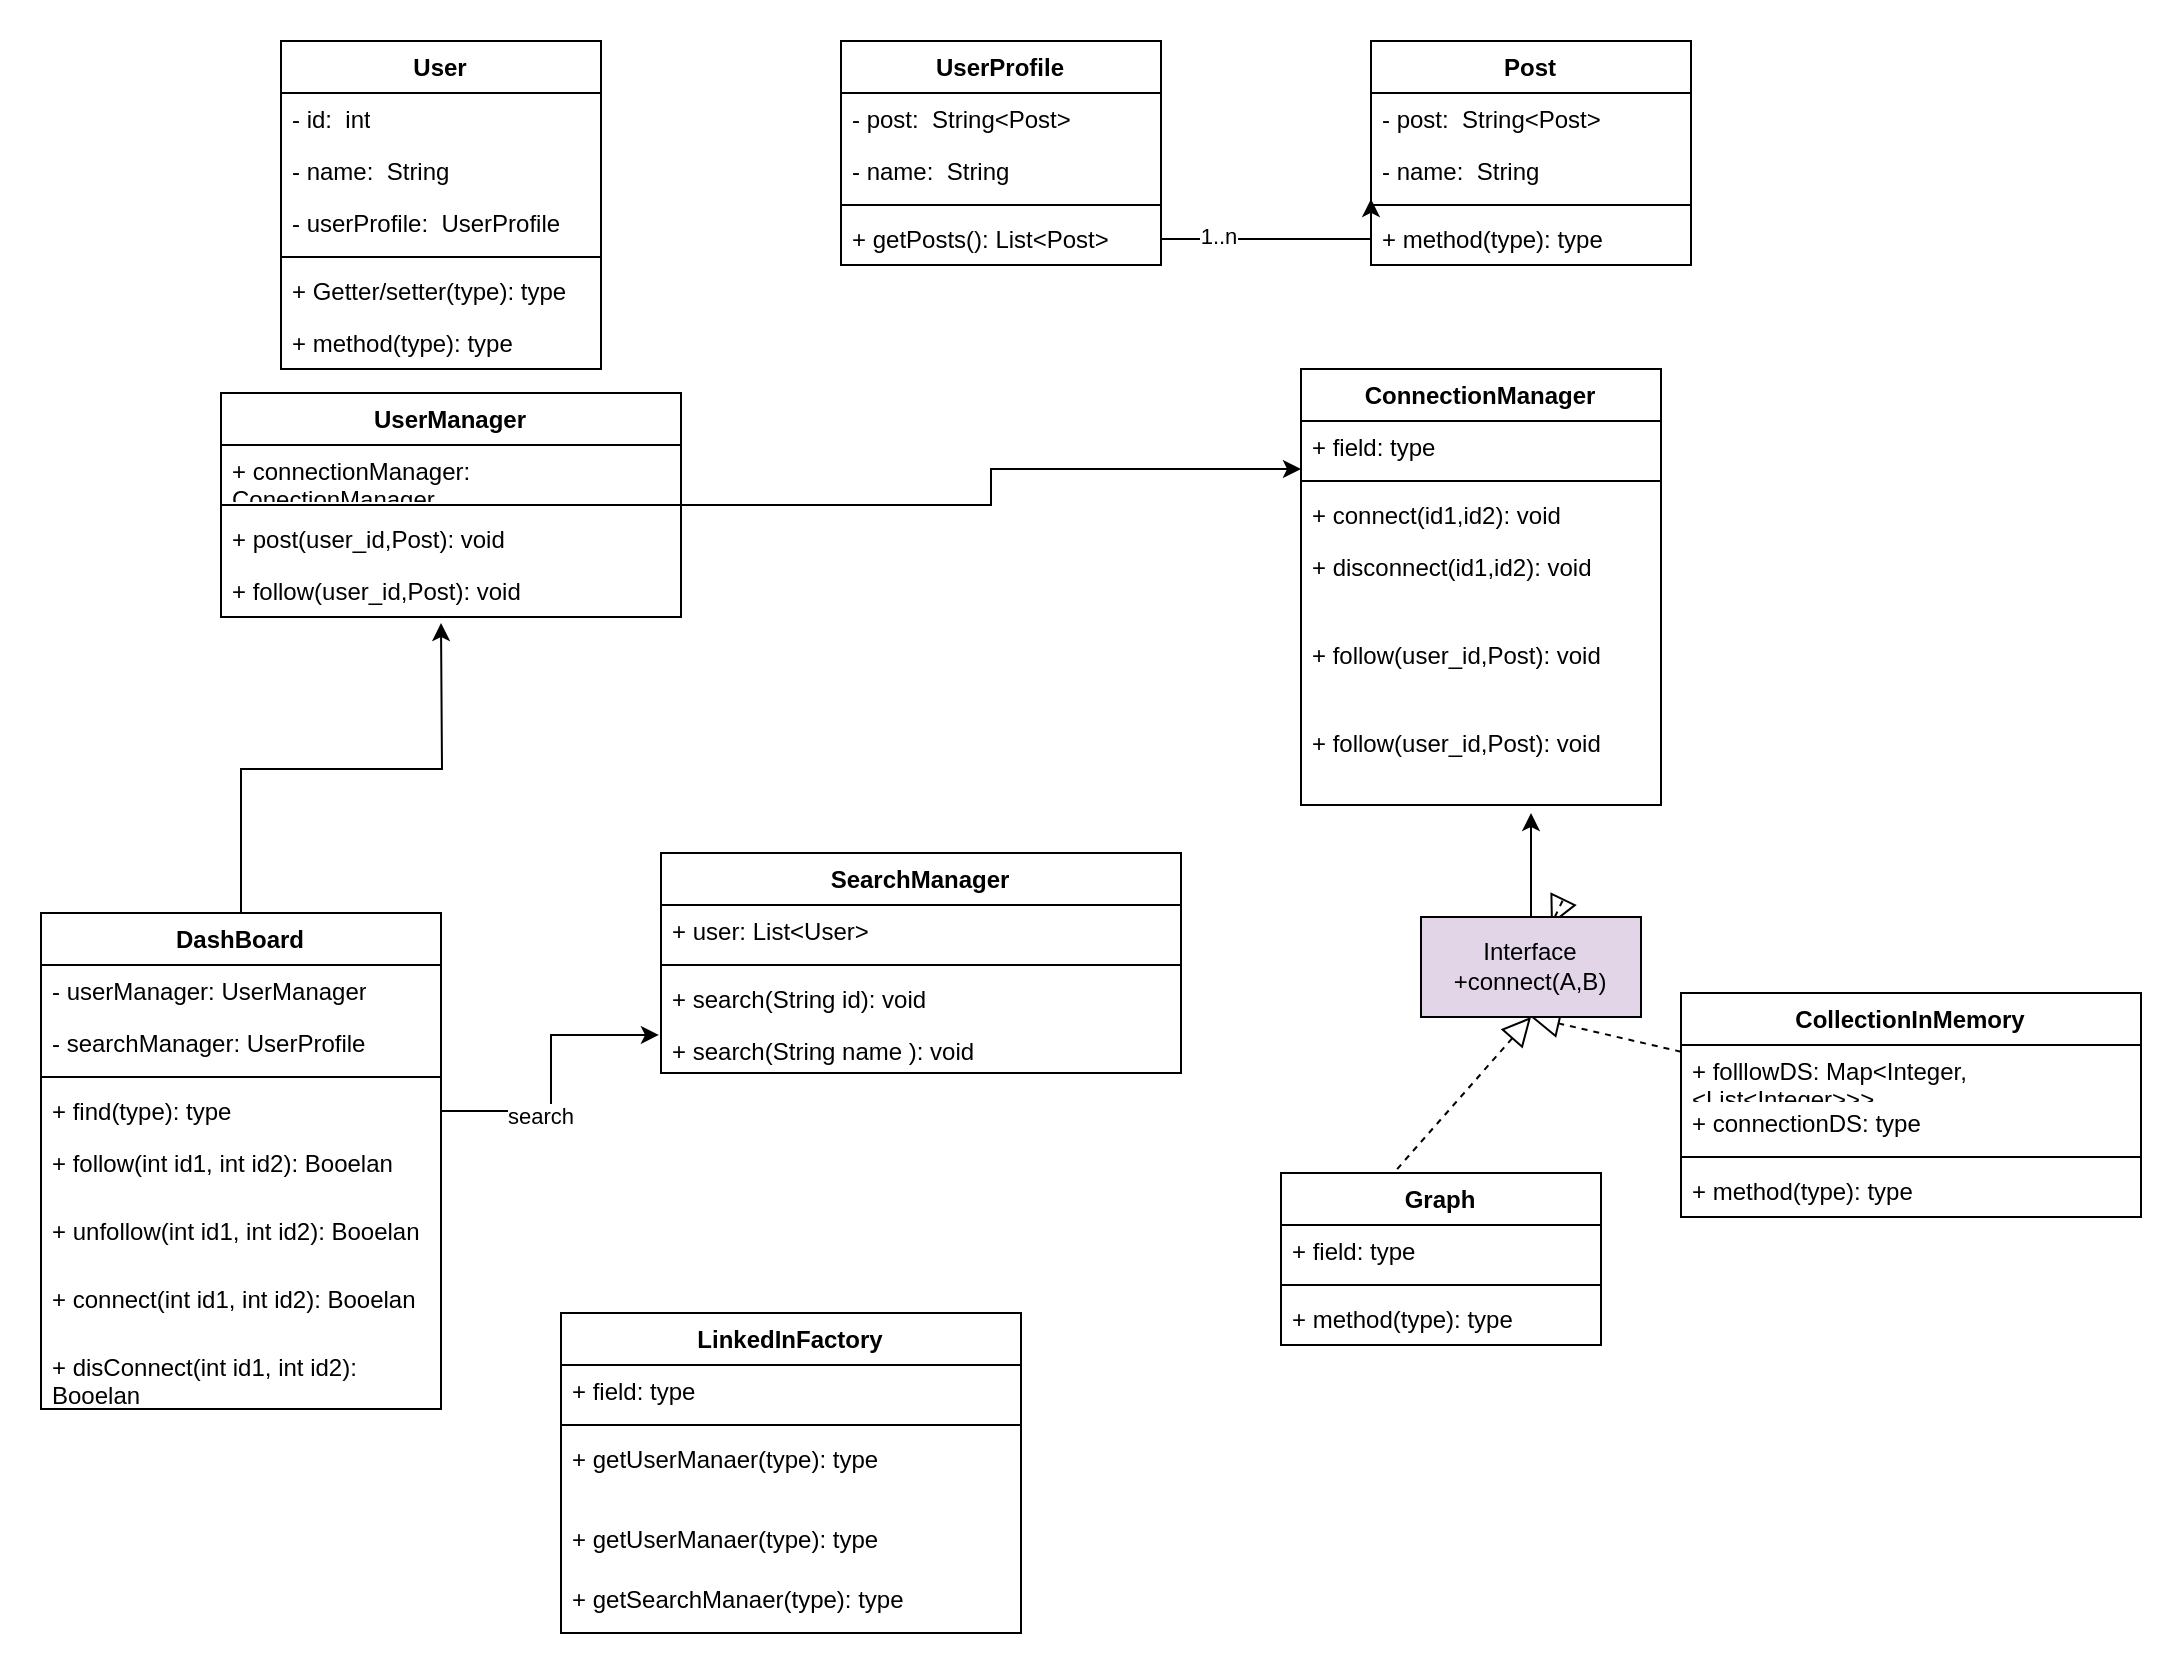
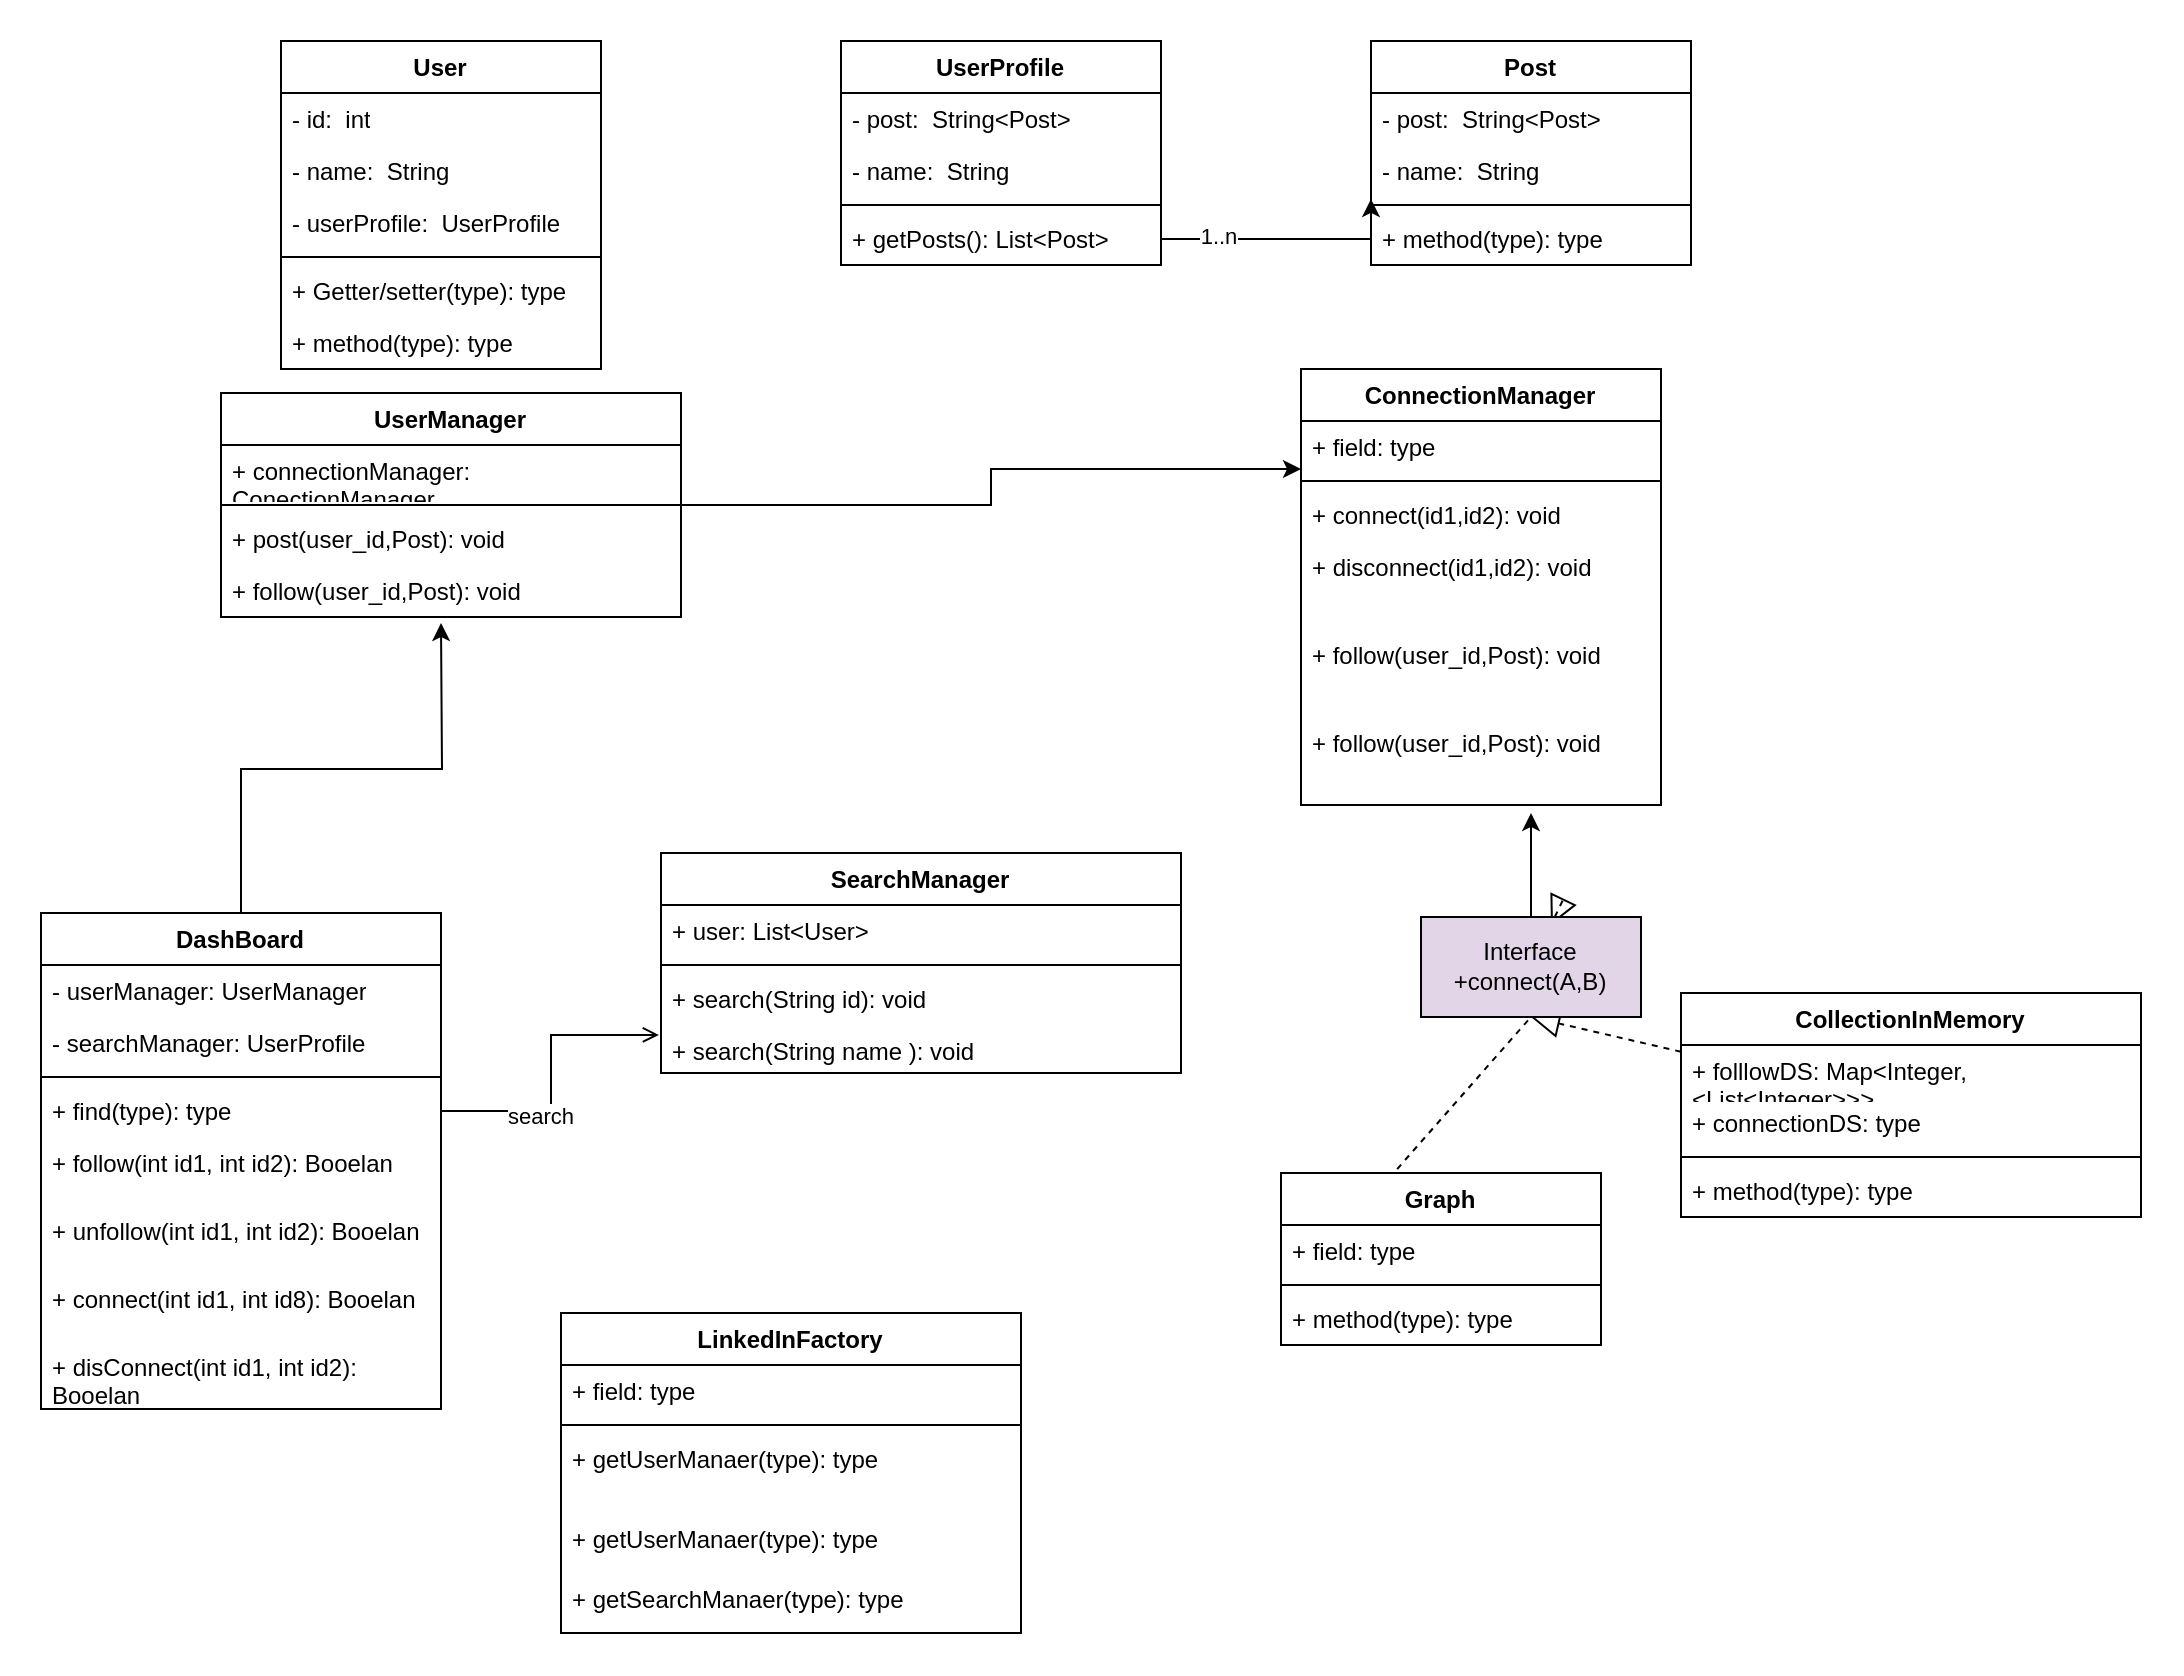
(644, 1035) -> (647, 1035)
(1511, 1040) -> (1520, 1029)
(243, 1316) -> (243, 1316)
